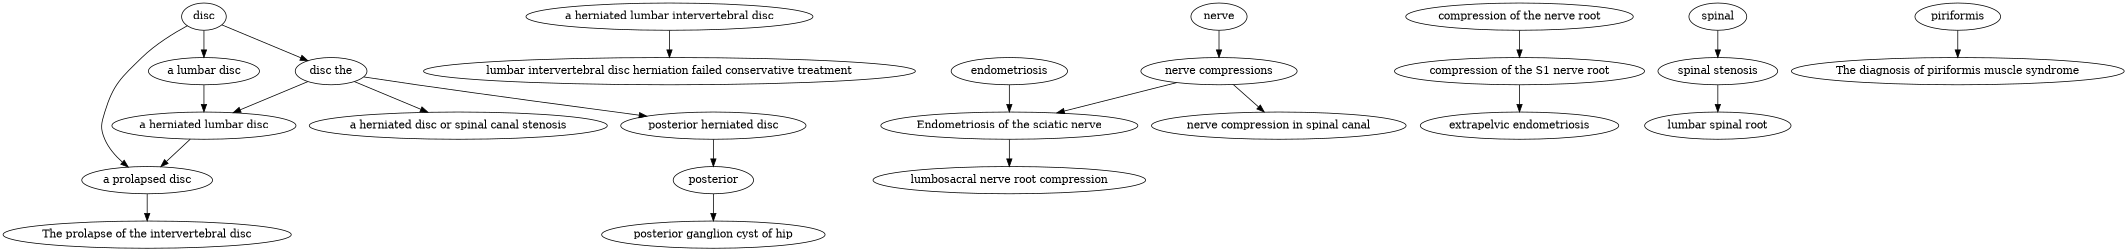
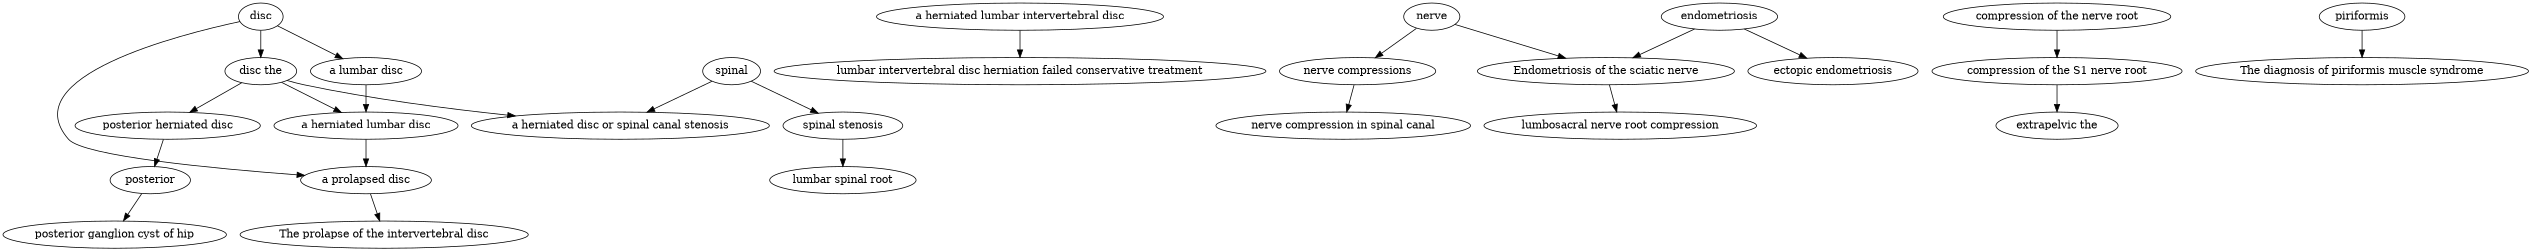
none -> (1833, 71)
none -> (683, 95)
(1121, 97) -> (1507, 40)
(1519, 126) -> (2057, 126)
